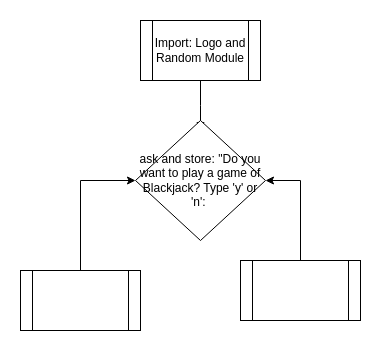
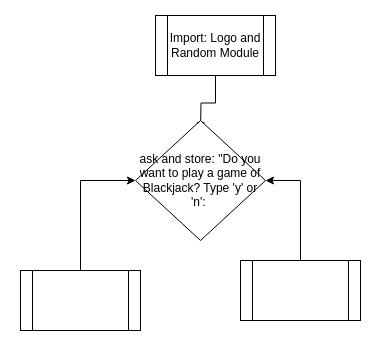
(201, 51) -> (216, 46)
